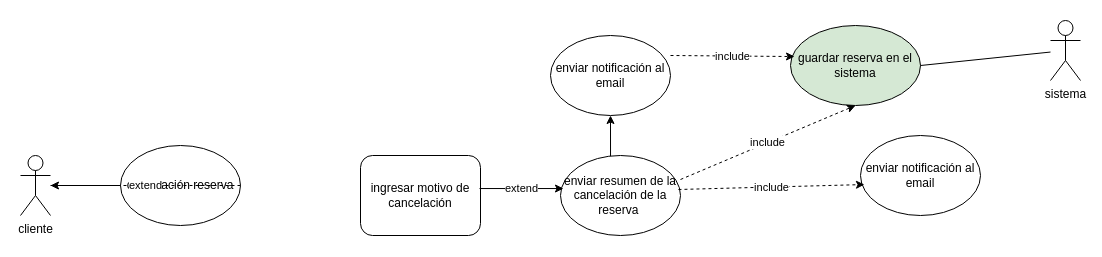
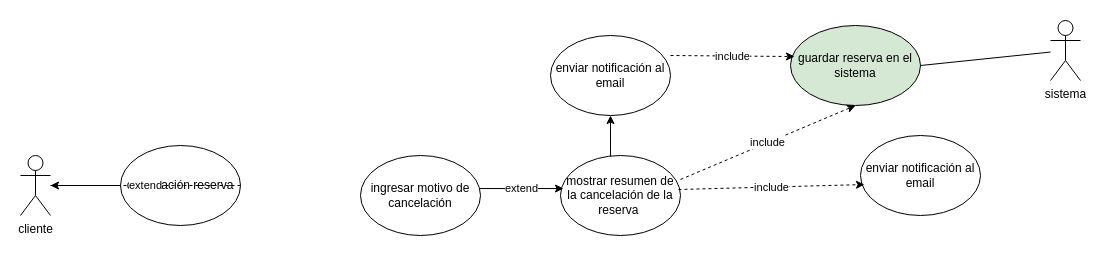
(421, 196) -> (421, 196)
(621, 196) -> (621, 196)
